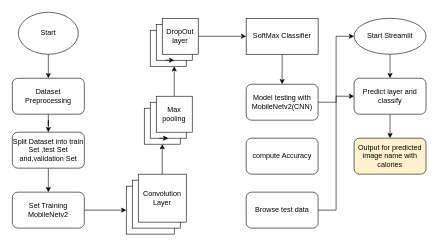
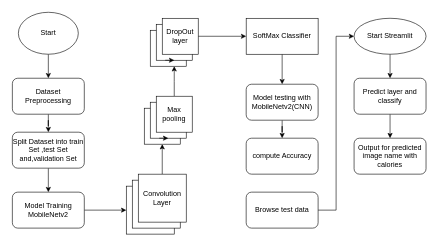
(348, 96) -> (282, 129)
(390, 156) -> (390, 156)
(48, 210) -> (48, 210)
